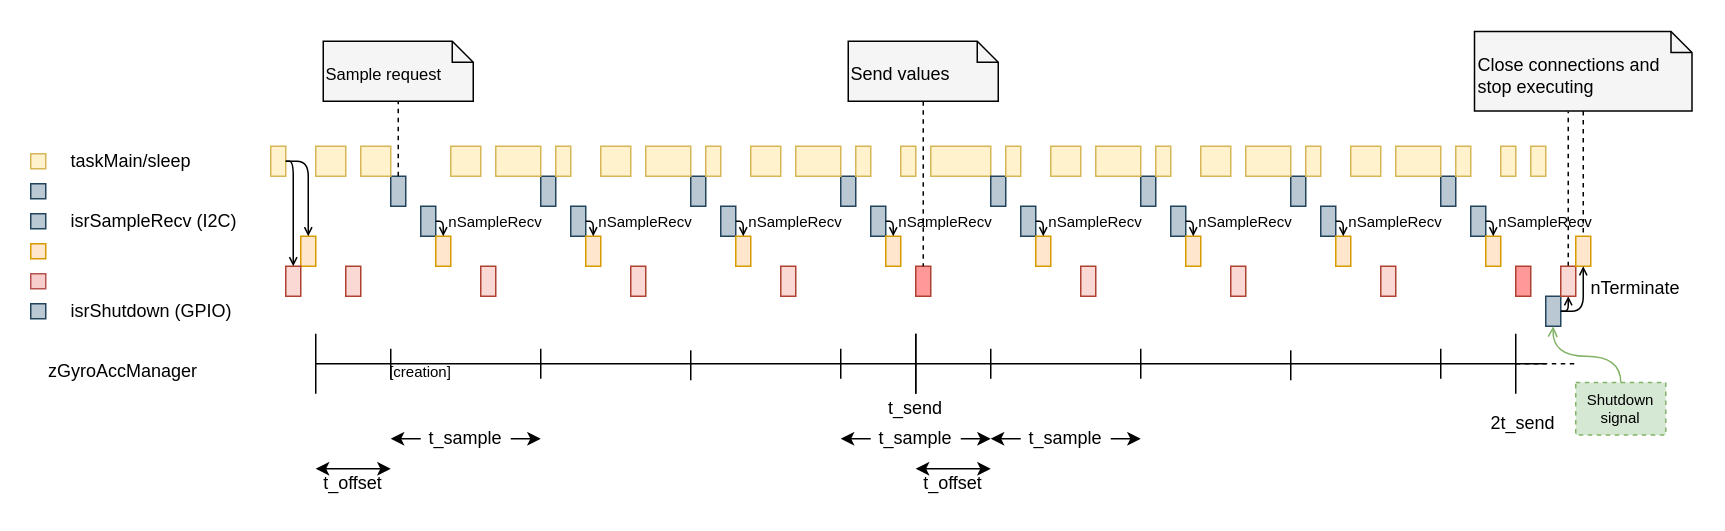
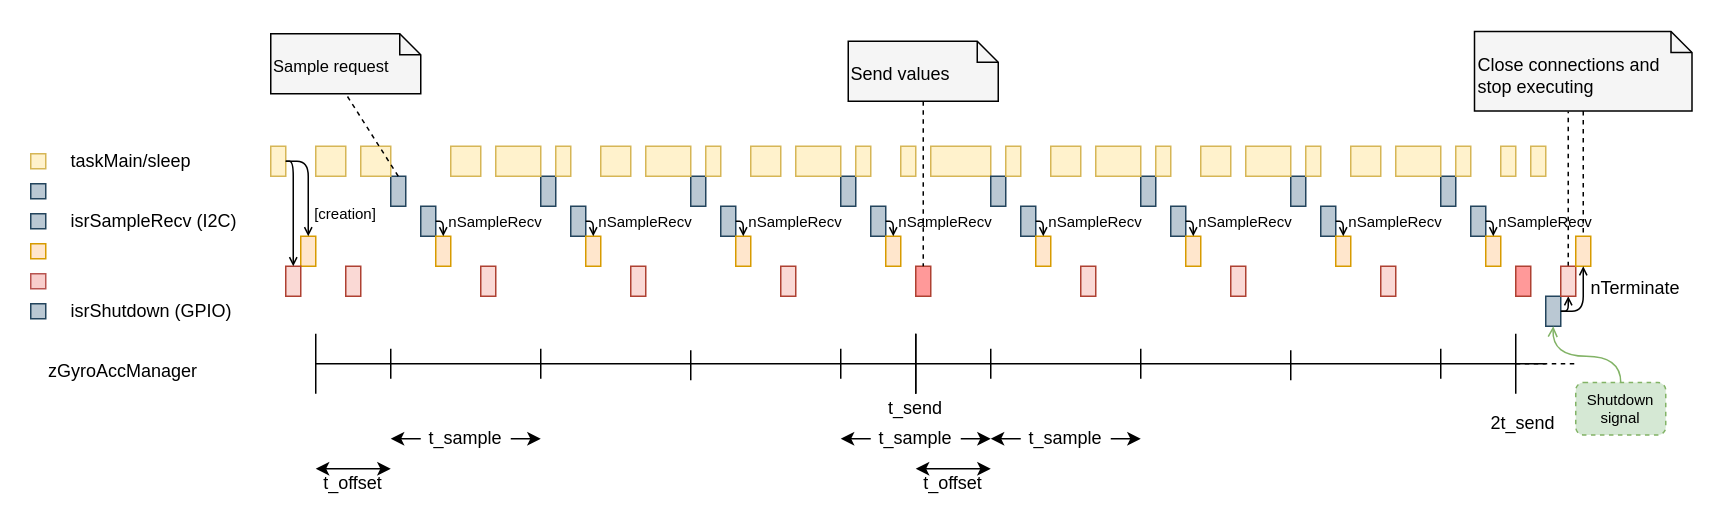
(398, 71) -> (346, 64)
(421, 371) -> (346, 214)
(1621, 409) -> (1621, 409)
